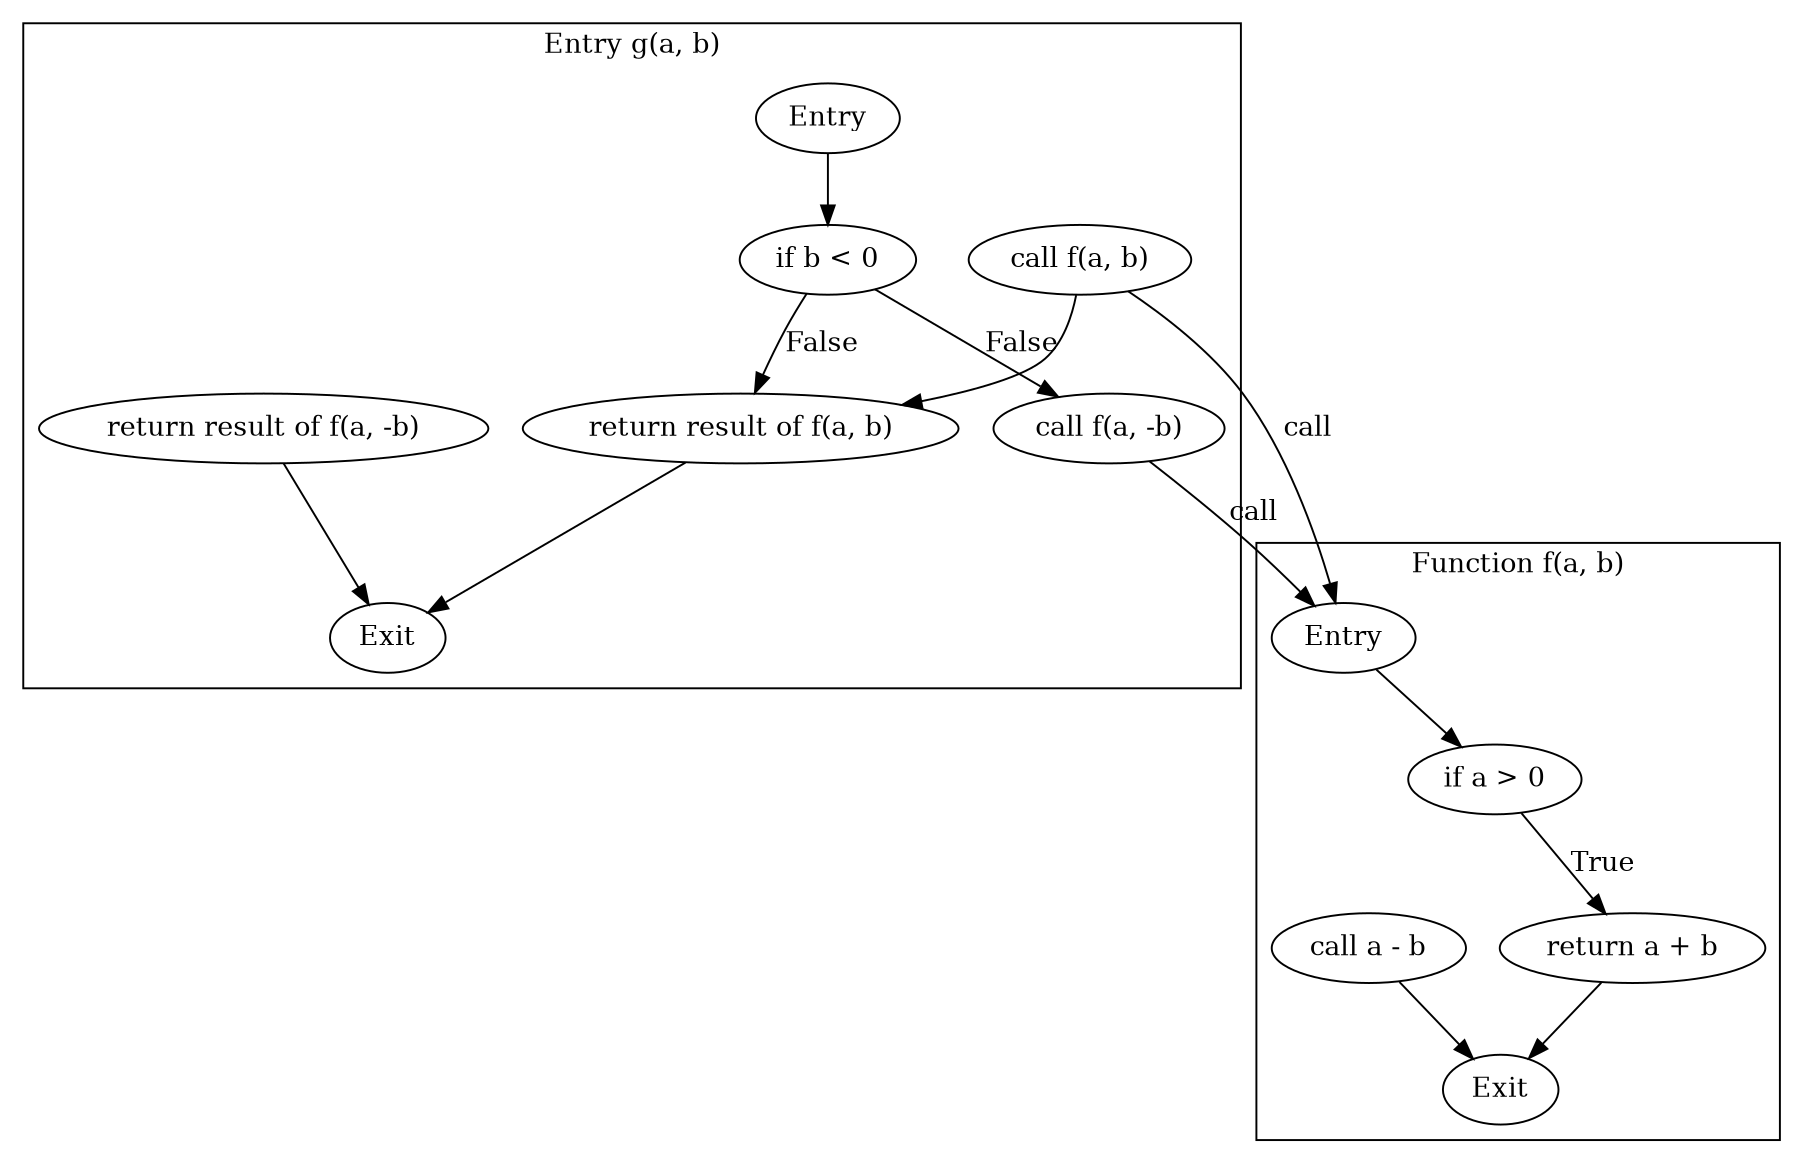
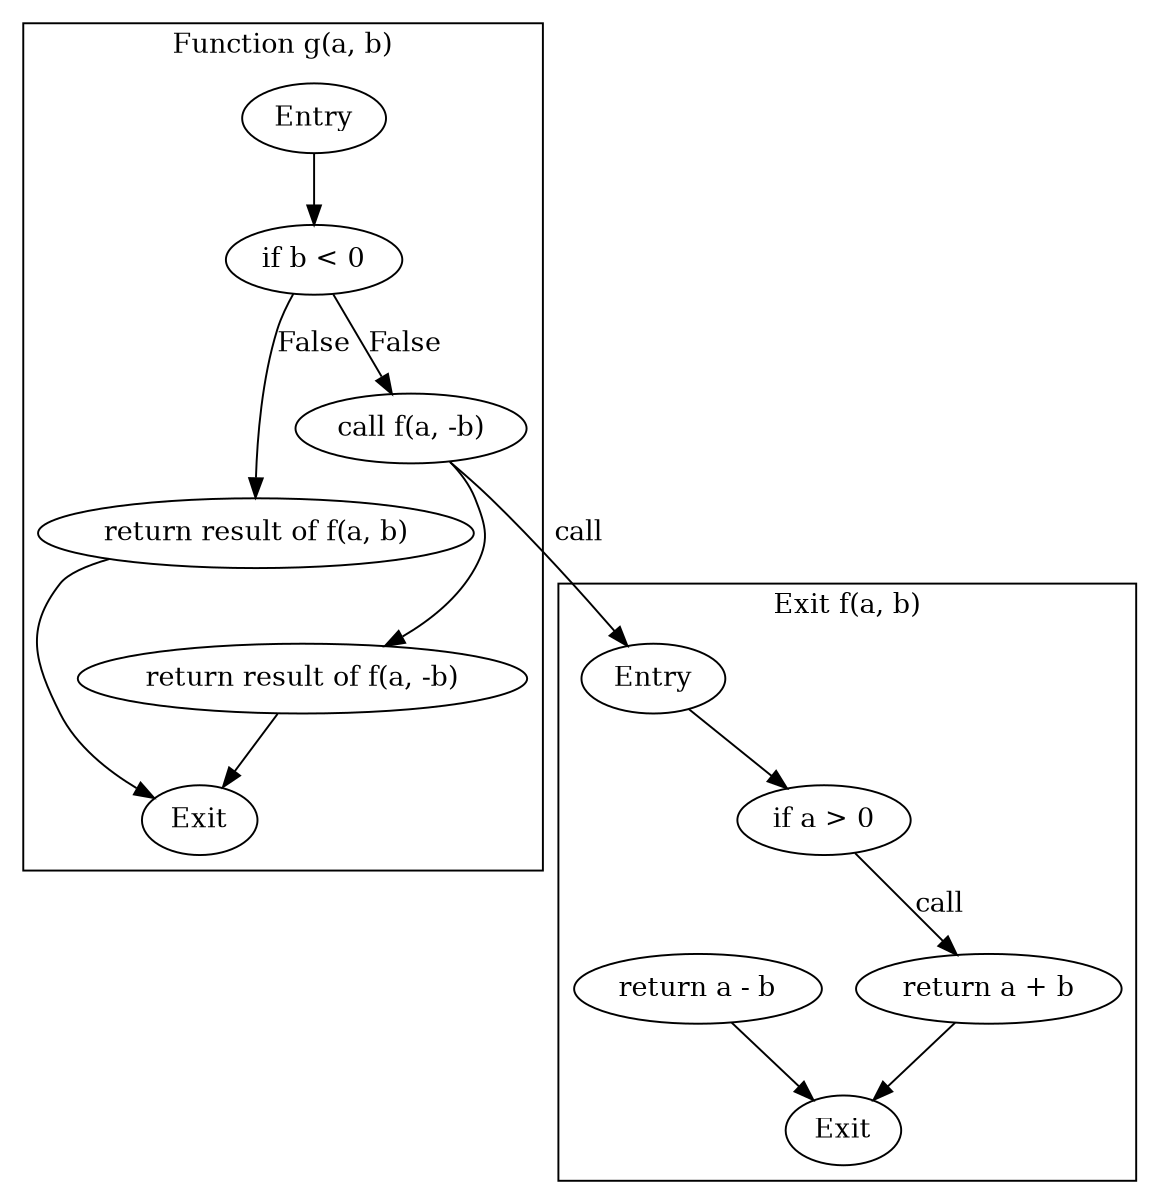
(632, 46) -> (283, 46)
(1080, 260) -> none
none -> (479, 561)
(1518, 565) -> (847, 606)
(1603, 864) -> (939, 904)
(1369, 948) -> (698, 989)
